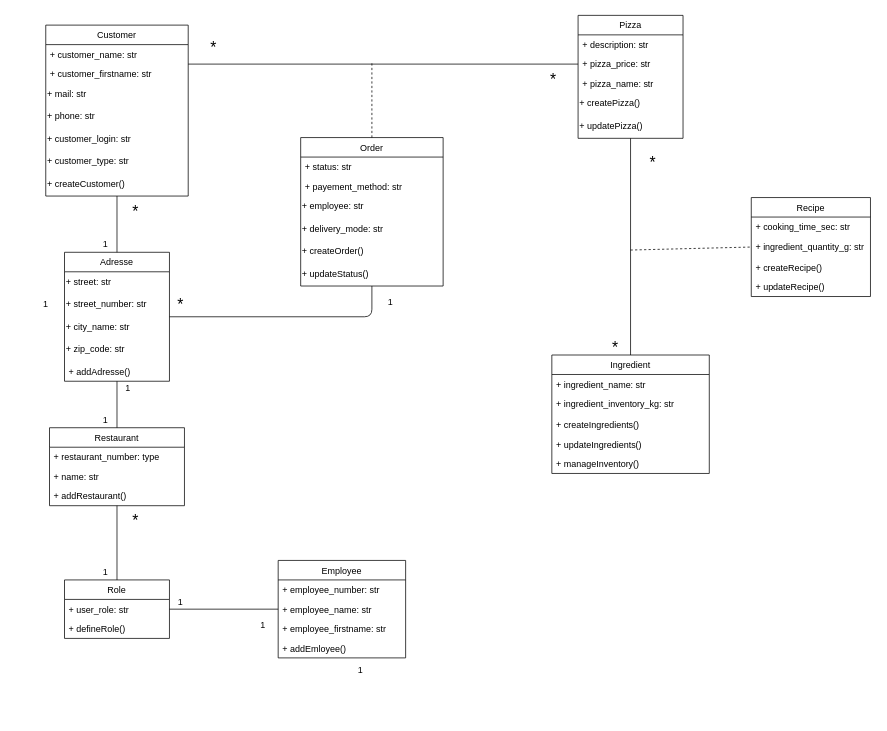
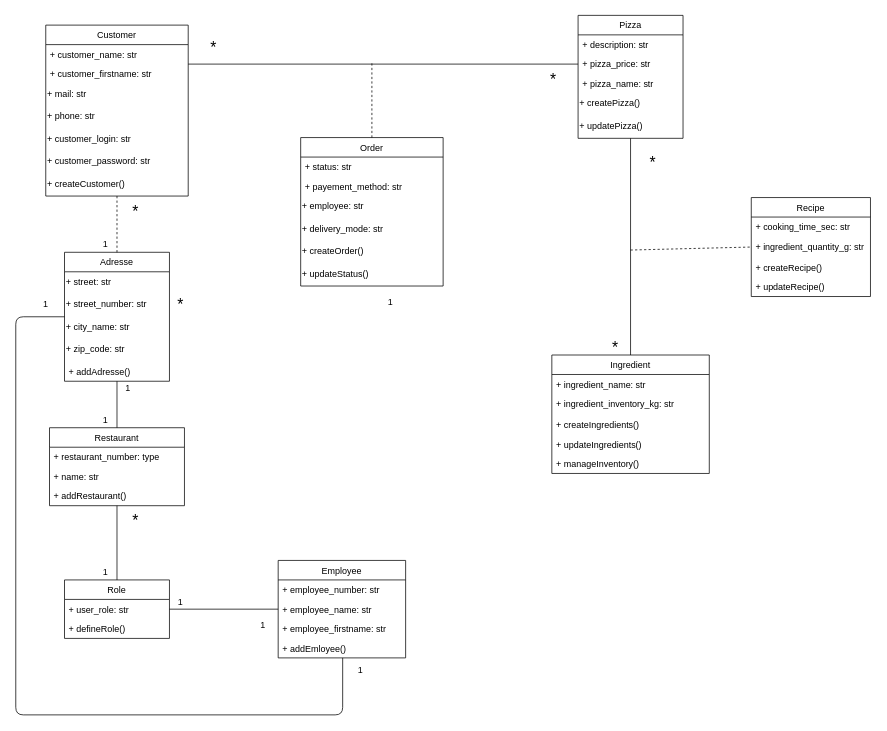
(94, 162) -> (104, 162)
(117, 223) -> (117, 223)
(283, 317) -> none
none -> (15, 682)
